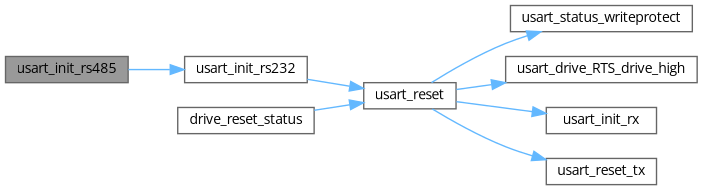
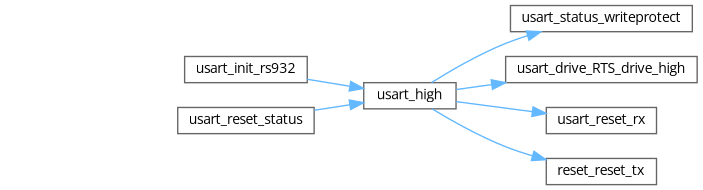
(67, 70) -> none
(246, 70) -> (246, 70)
(410, 96) -> (410, 96)
(246, 121) -> (246, 121)
(601, 121) -> (601, 121)
(601, 172) -> (601, 172)
